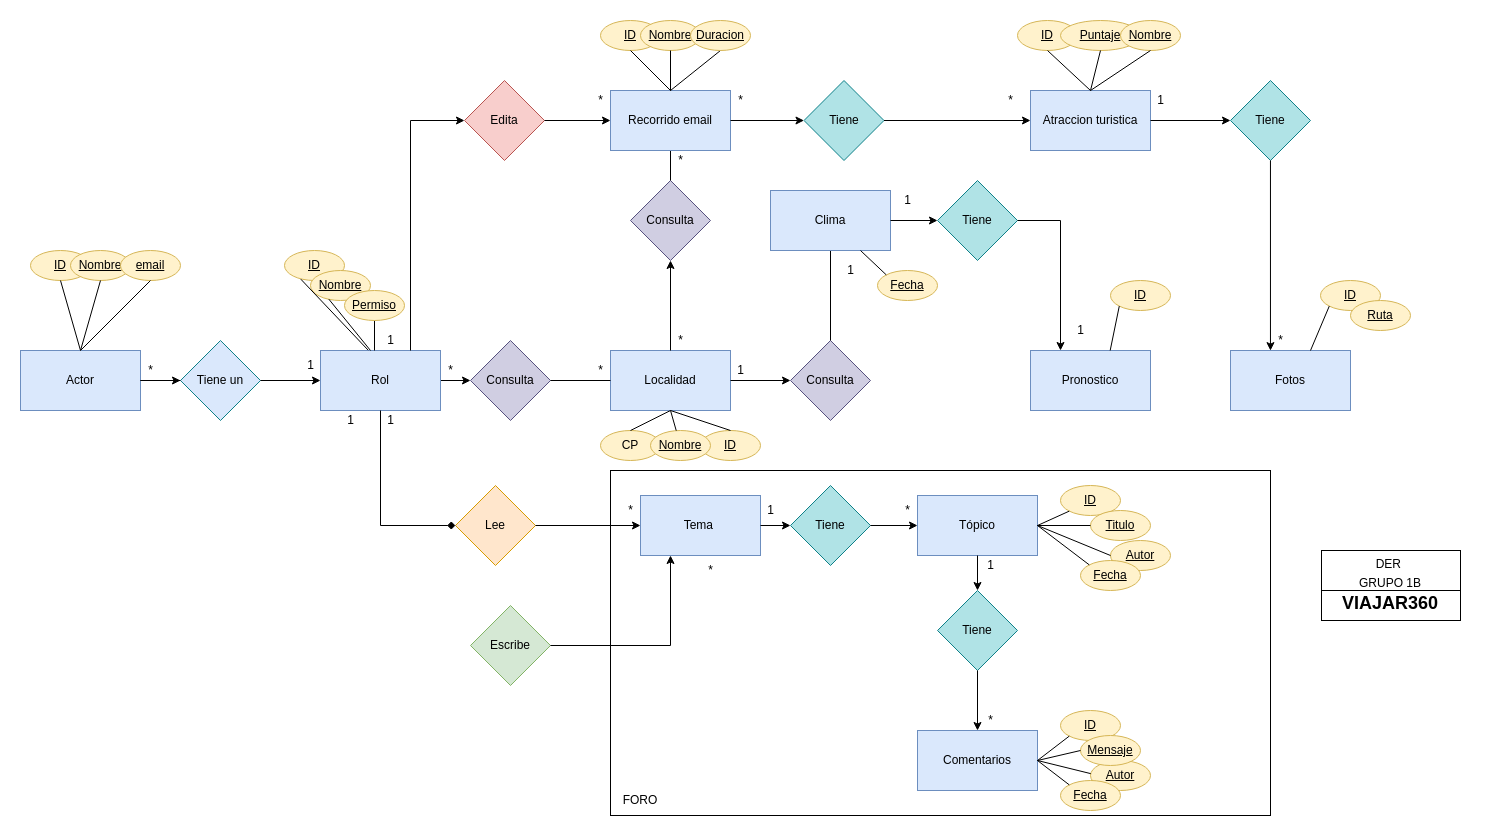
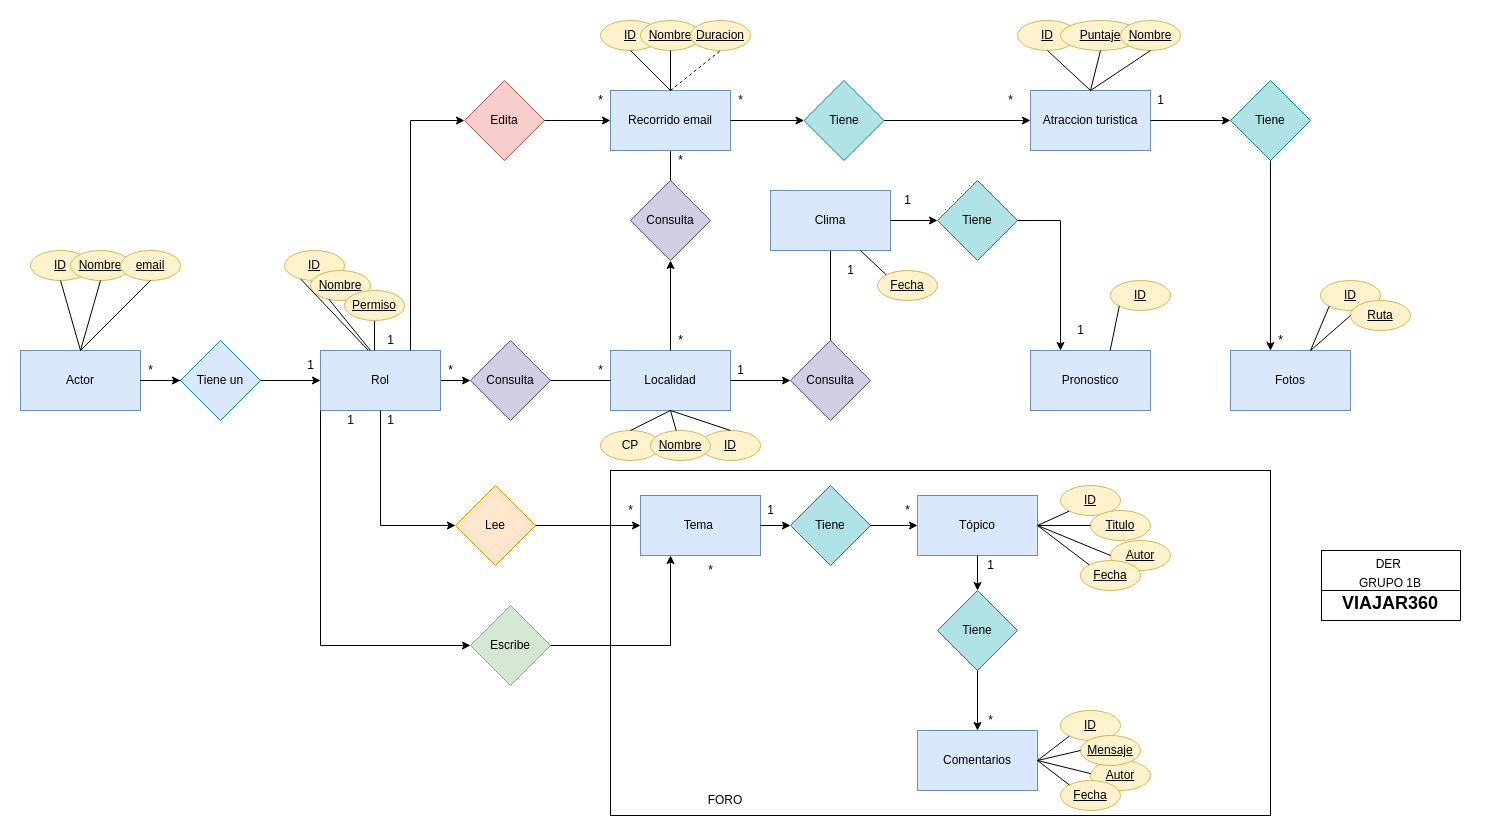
(695, 71) -> (695, 71)
none -> (1331, 333)
(446, 526) -> (447, 526)
none -> (321, 600)
(641, 801) -> (726, 801)
